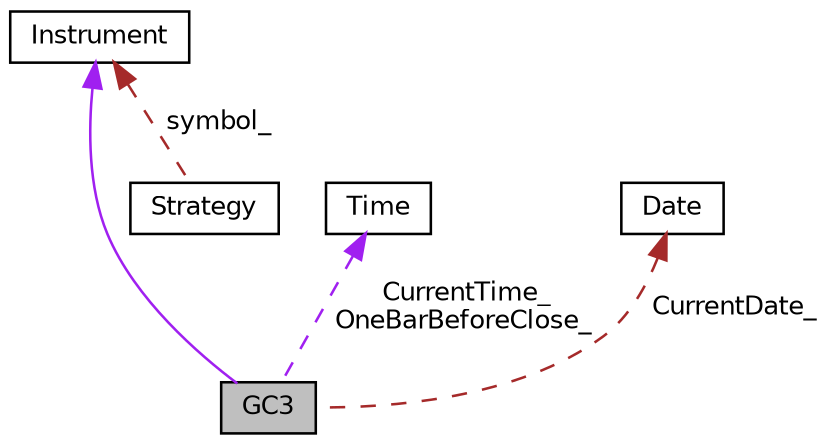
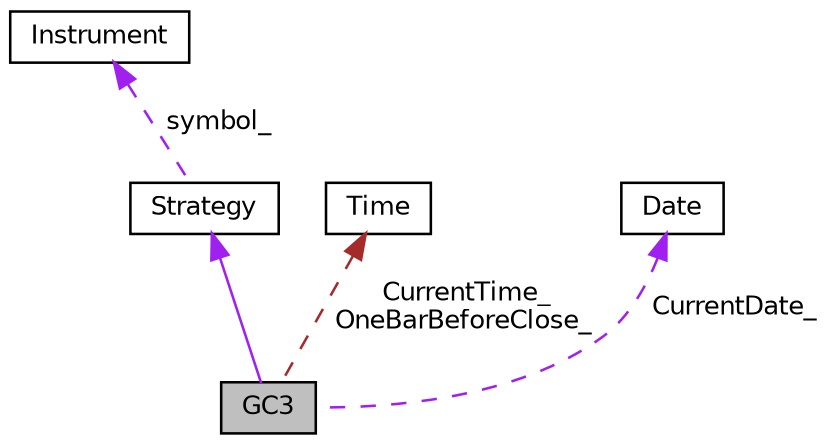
(159, 134) -> (159, 134)
(119, 257) -> (241, 321)
(317, 319) -> (317, 319)
(512, 381) -> (512, 381)
